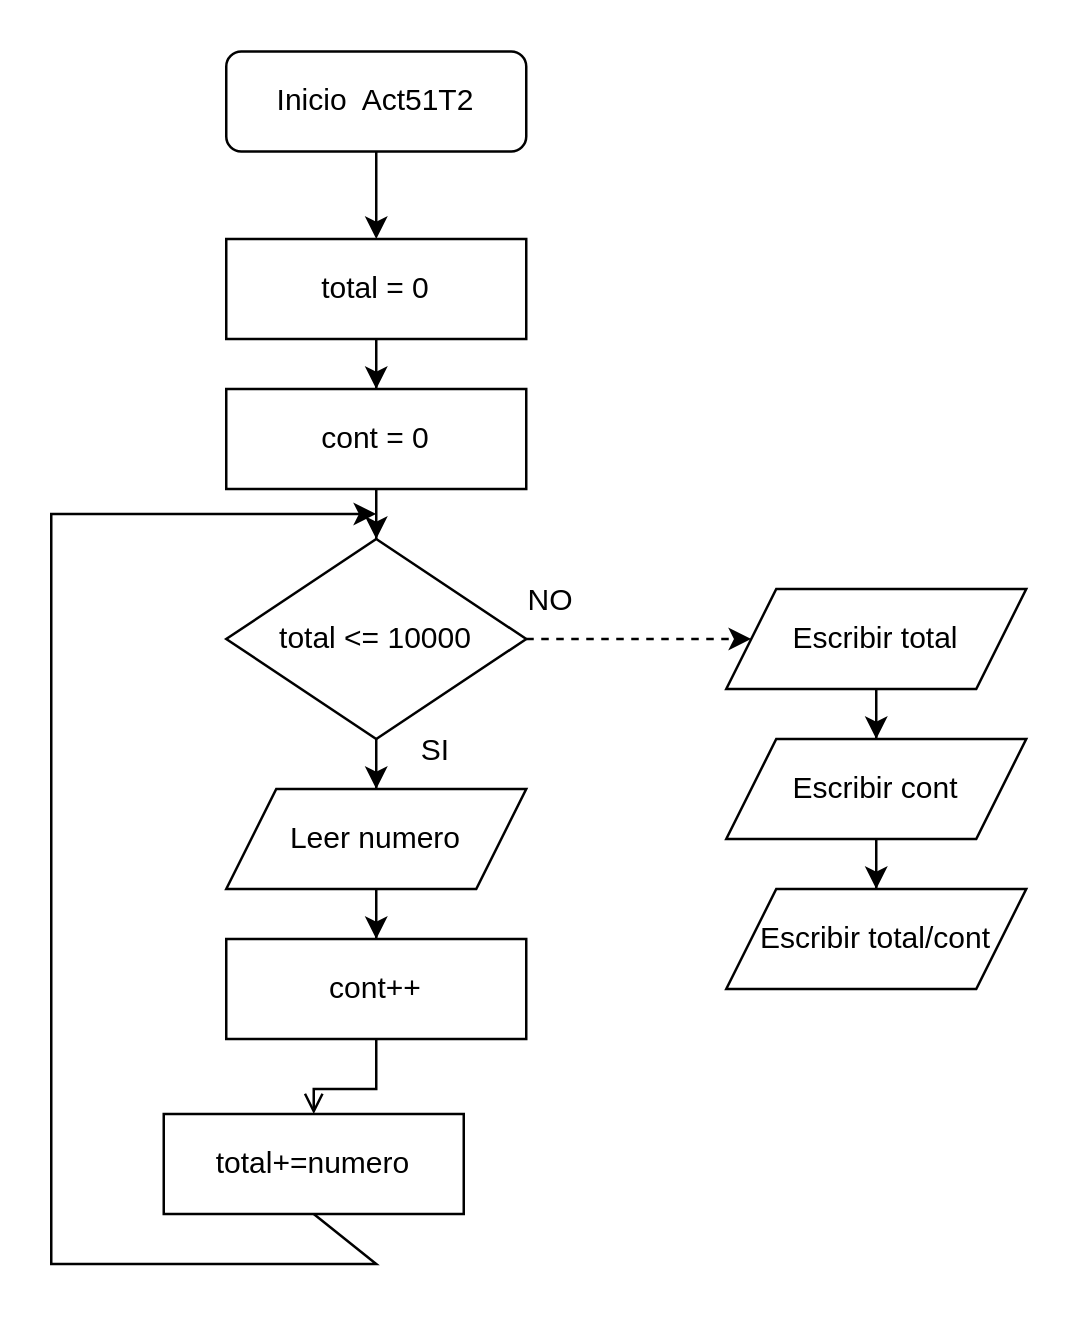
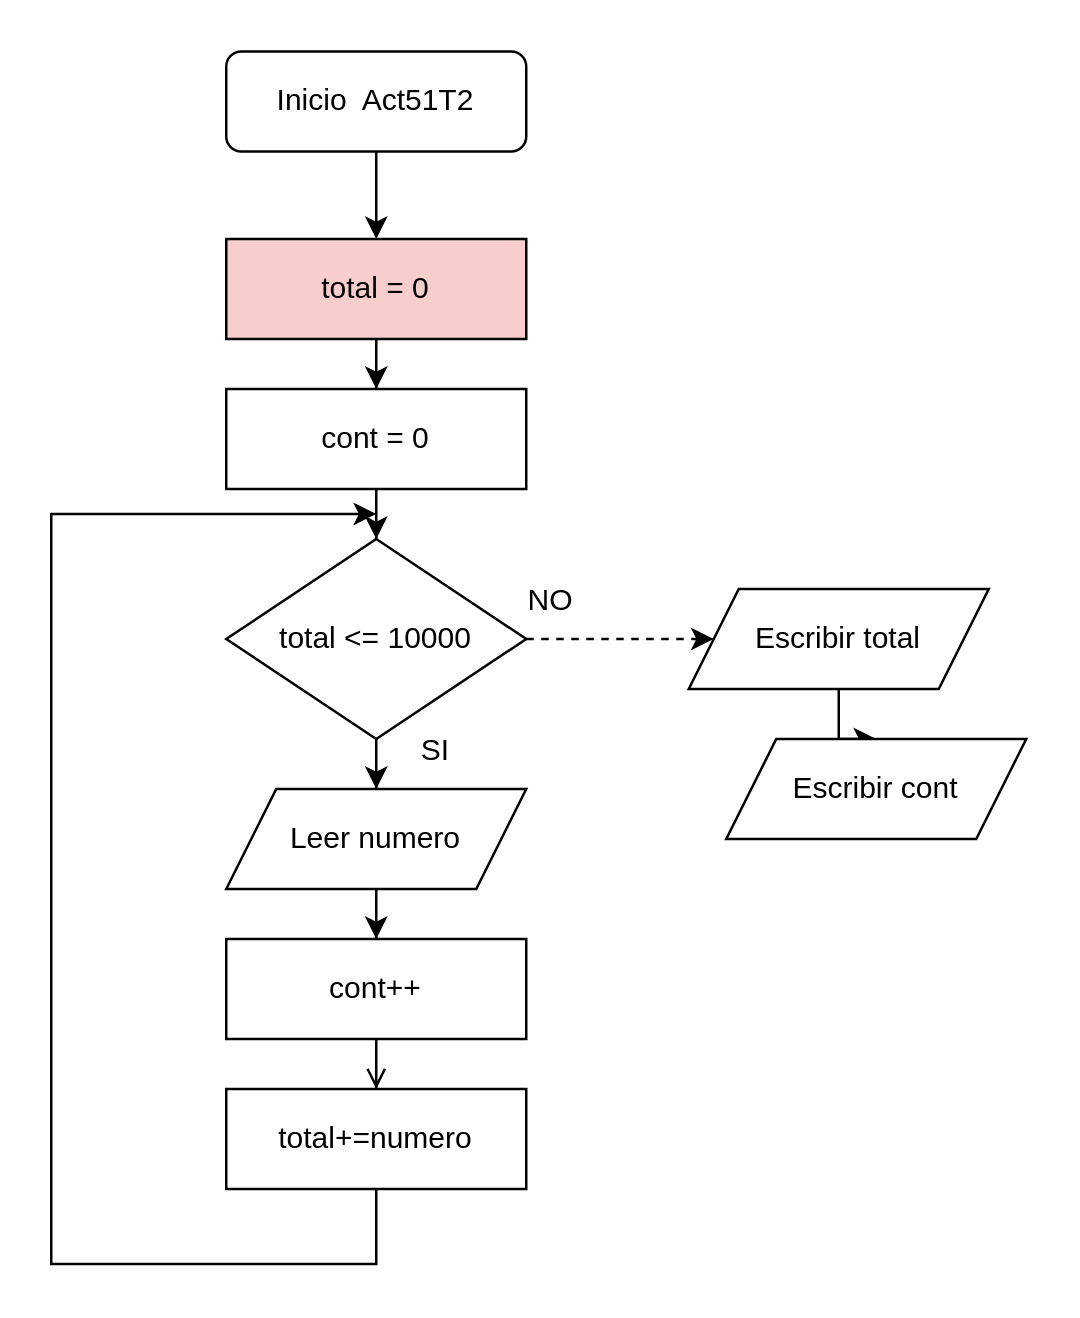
(376, 289) -> (376, 289)
(876, 639) -> (839, 639)
(876, 872) -> none
(876, 939) -> none
(314, 1164) -> (376, 1139)
